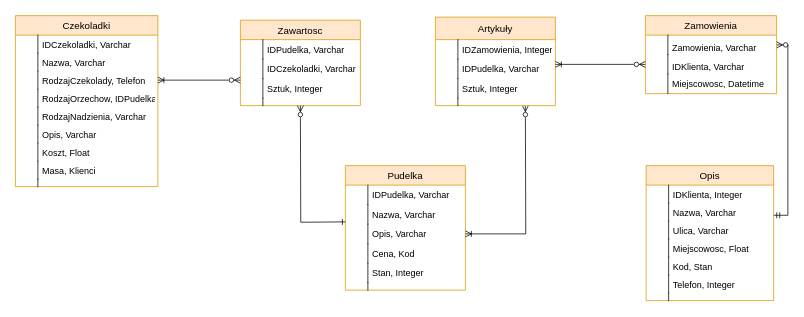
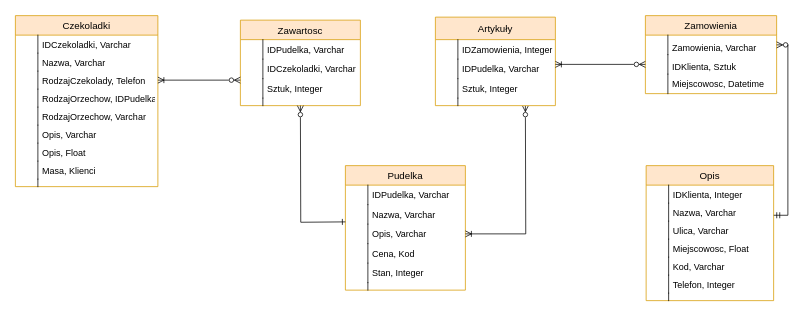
(713, 67) -> (708, 67)
(98, 117) -> (98, 117)
(69, 153) -> (65, 153)
(693, 267) -> (701, 267)
